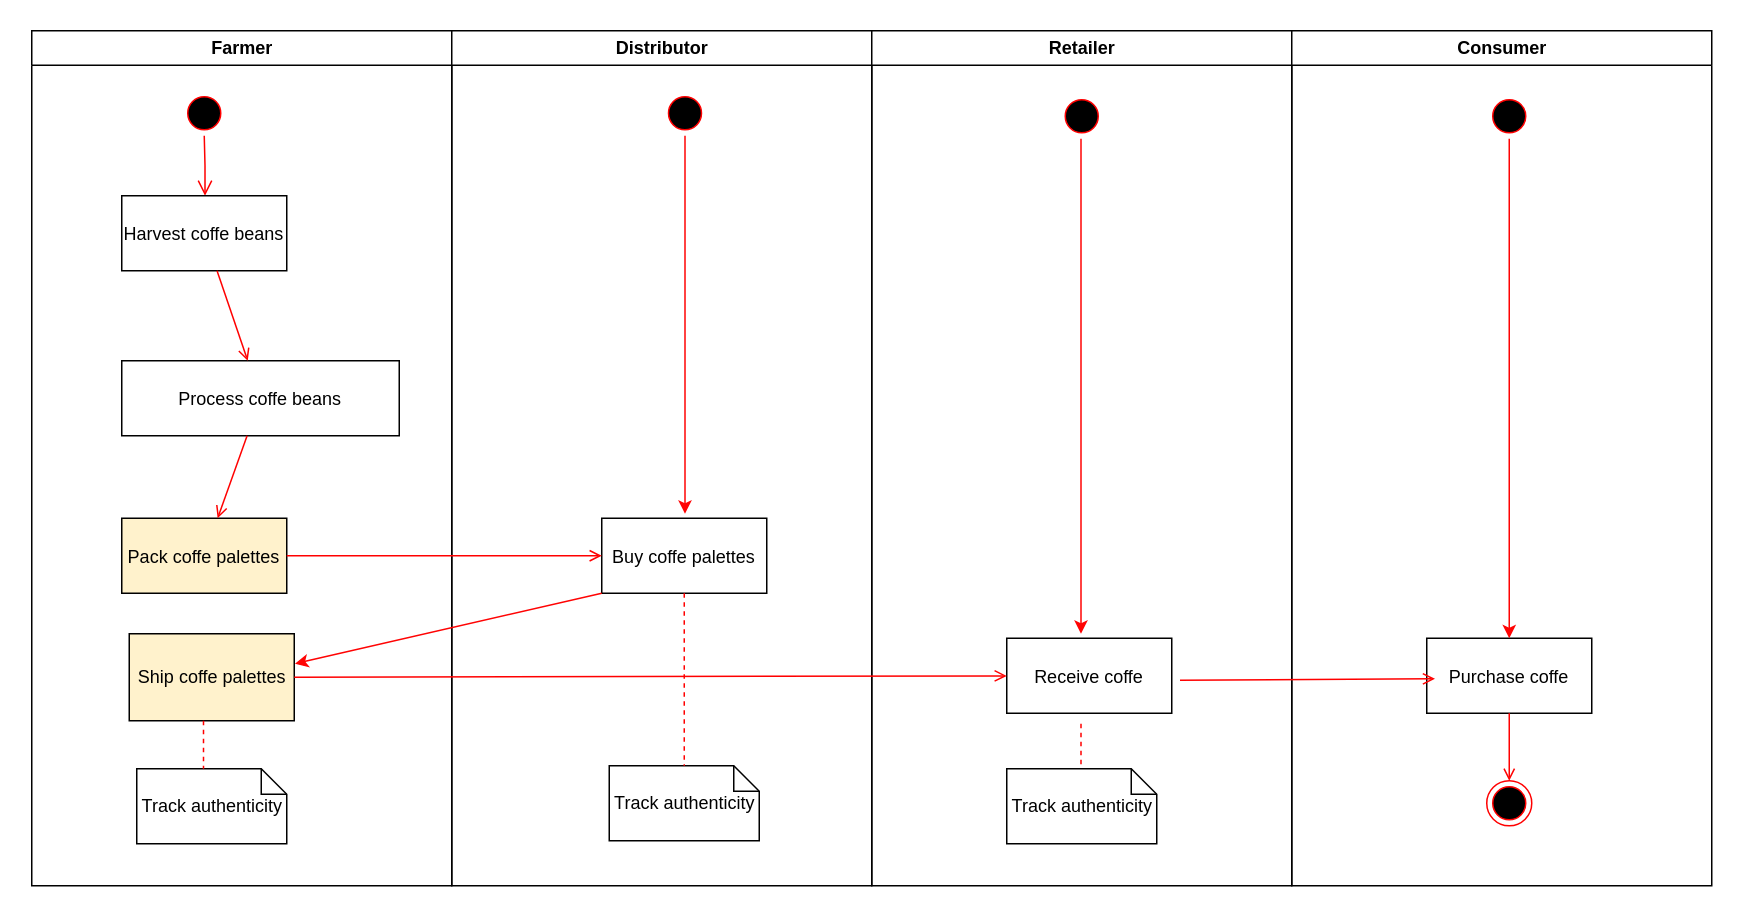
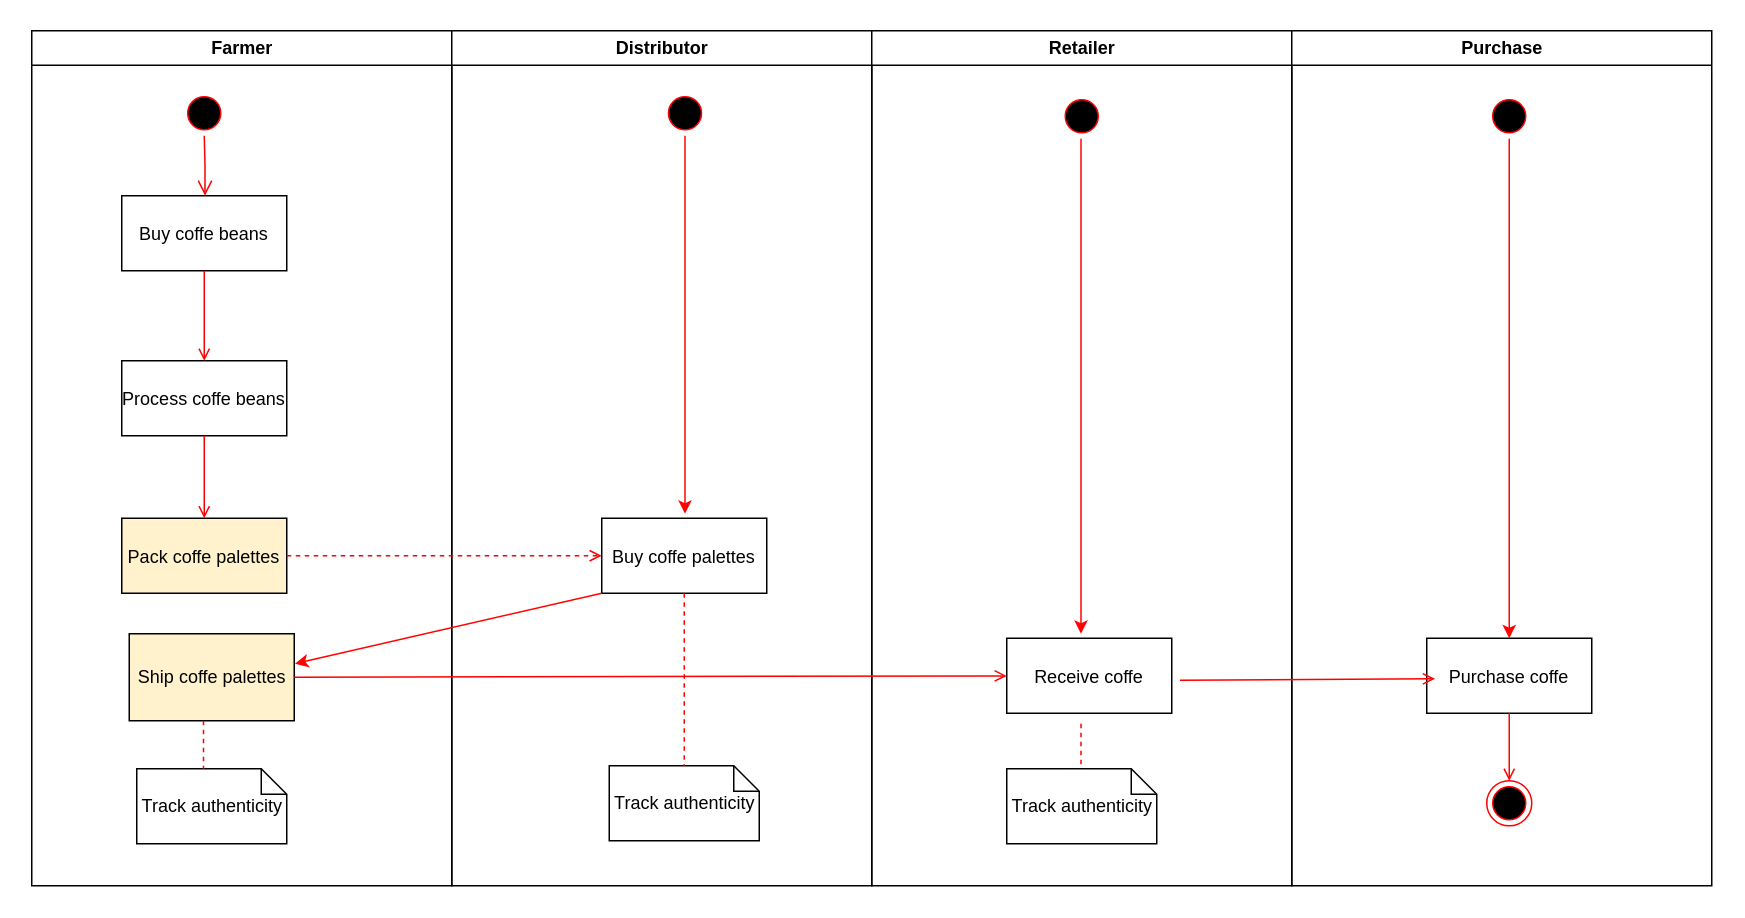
(1502, 49) -> (1502, 49)
(203, 234) -> (203, 234)
(260, 398) -> (204, 398)
(441, 556) -> (441, 556)
